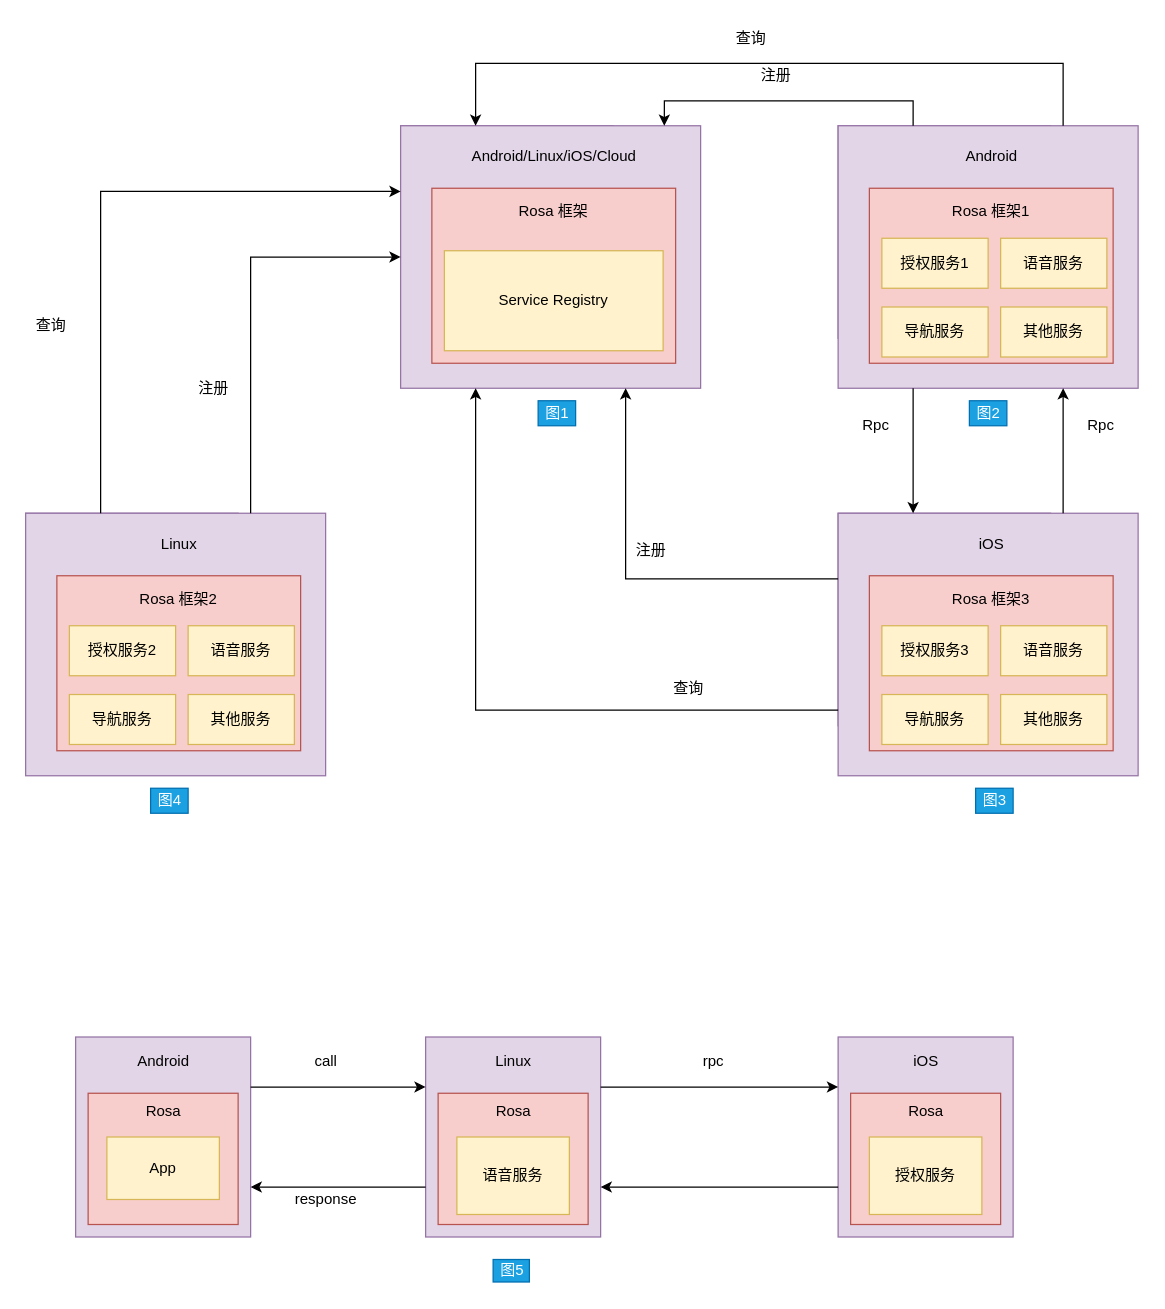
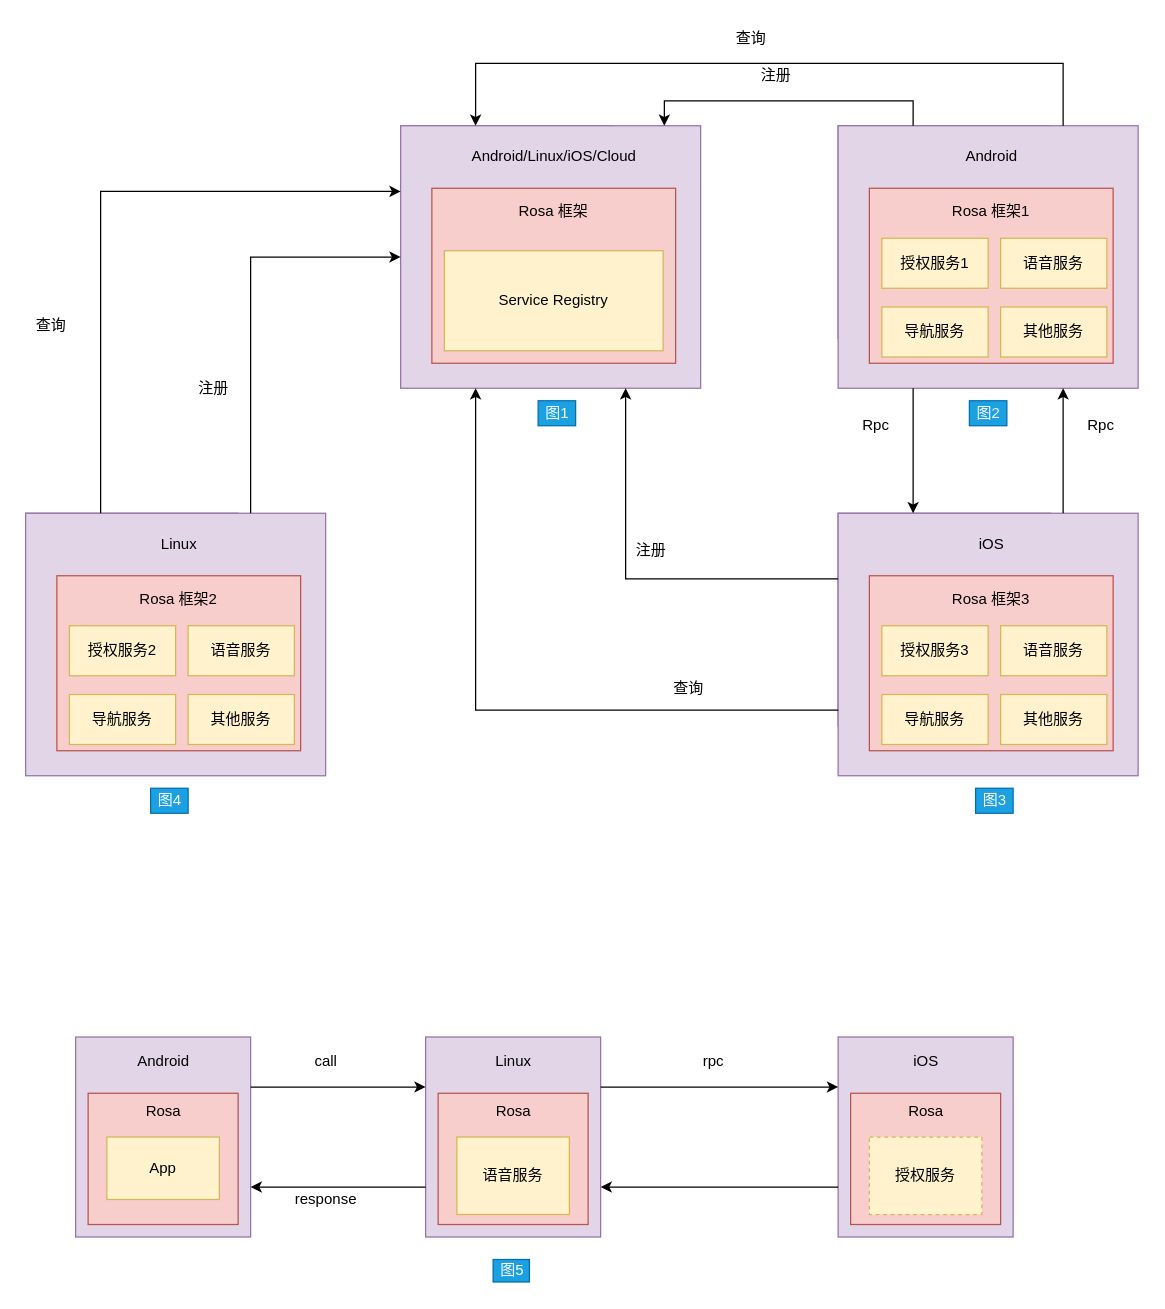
(926, 1176) -> (926, 1176)
